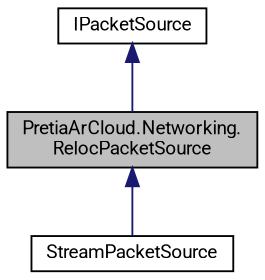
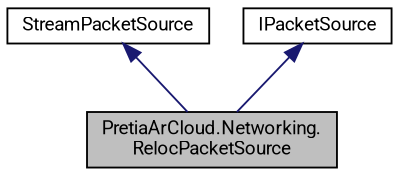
(132, 211) -> (162, 85)
